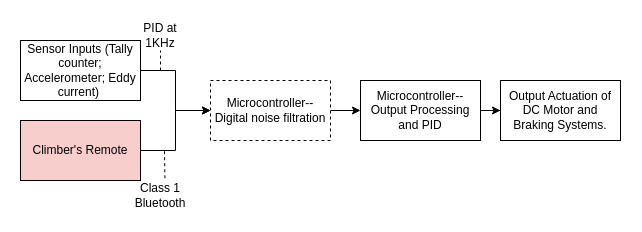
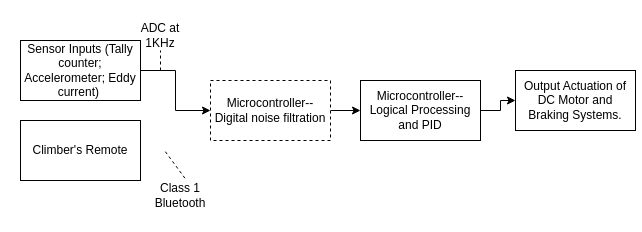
(161, 36) -> (161, 36)
(421, 111) -> (421, 111)
(561, 111) -> (576, 101)
(176, 149) -> none
(81, 151) -> (81, 151)
(161, 196) -> (181, 196)
